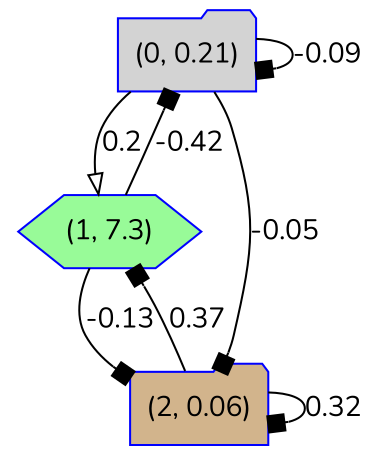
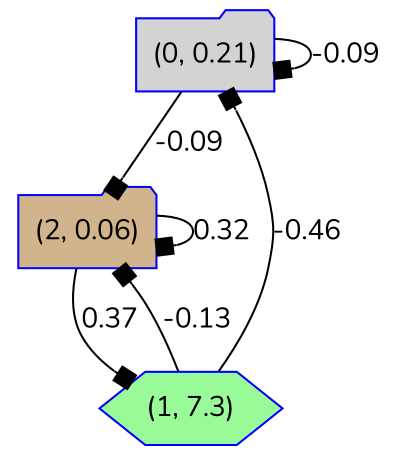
(102, 128) -> none
(189, 143) -> (307, 232)
(285, 232) -> (189, 143)
